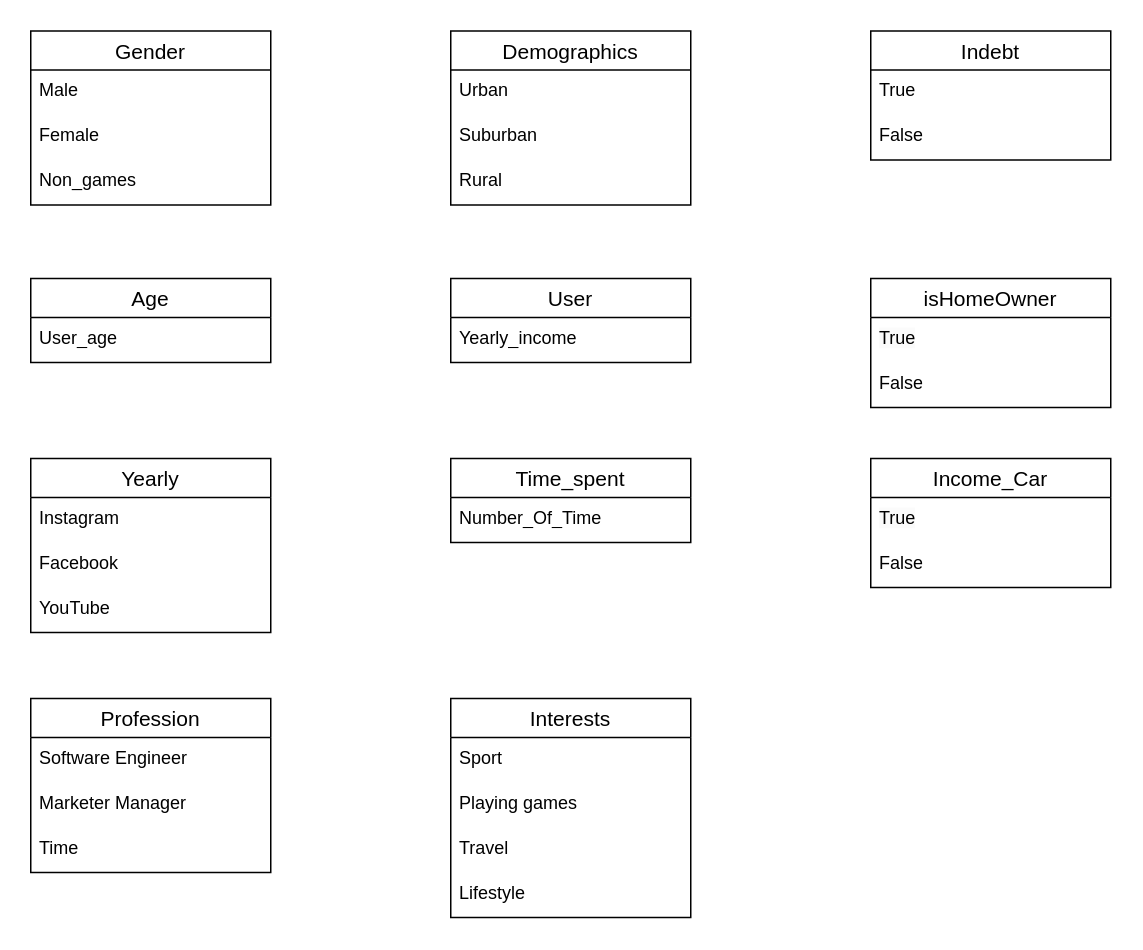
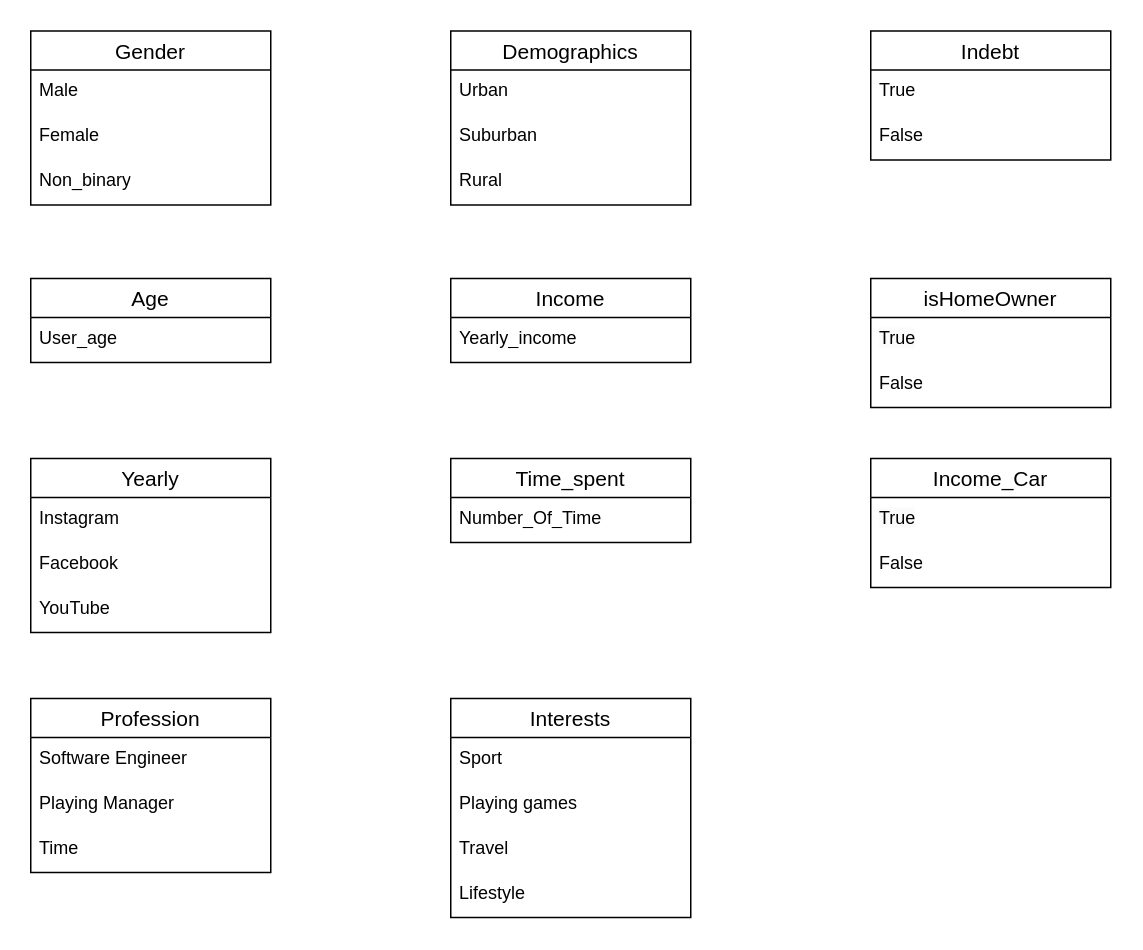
(85, 181) -> (88, 181)
(570, 299) -> (570, 299)
(118, 804) -> (108, 804)
